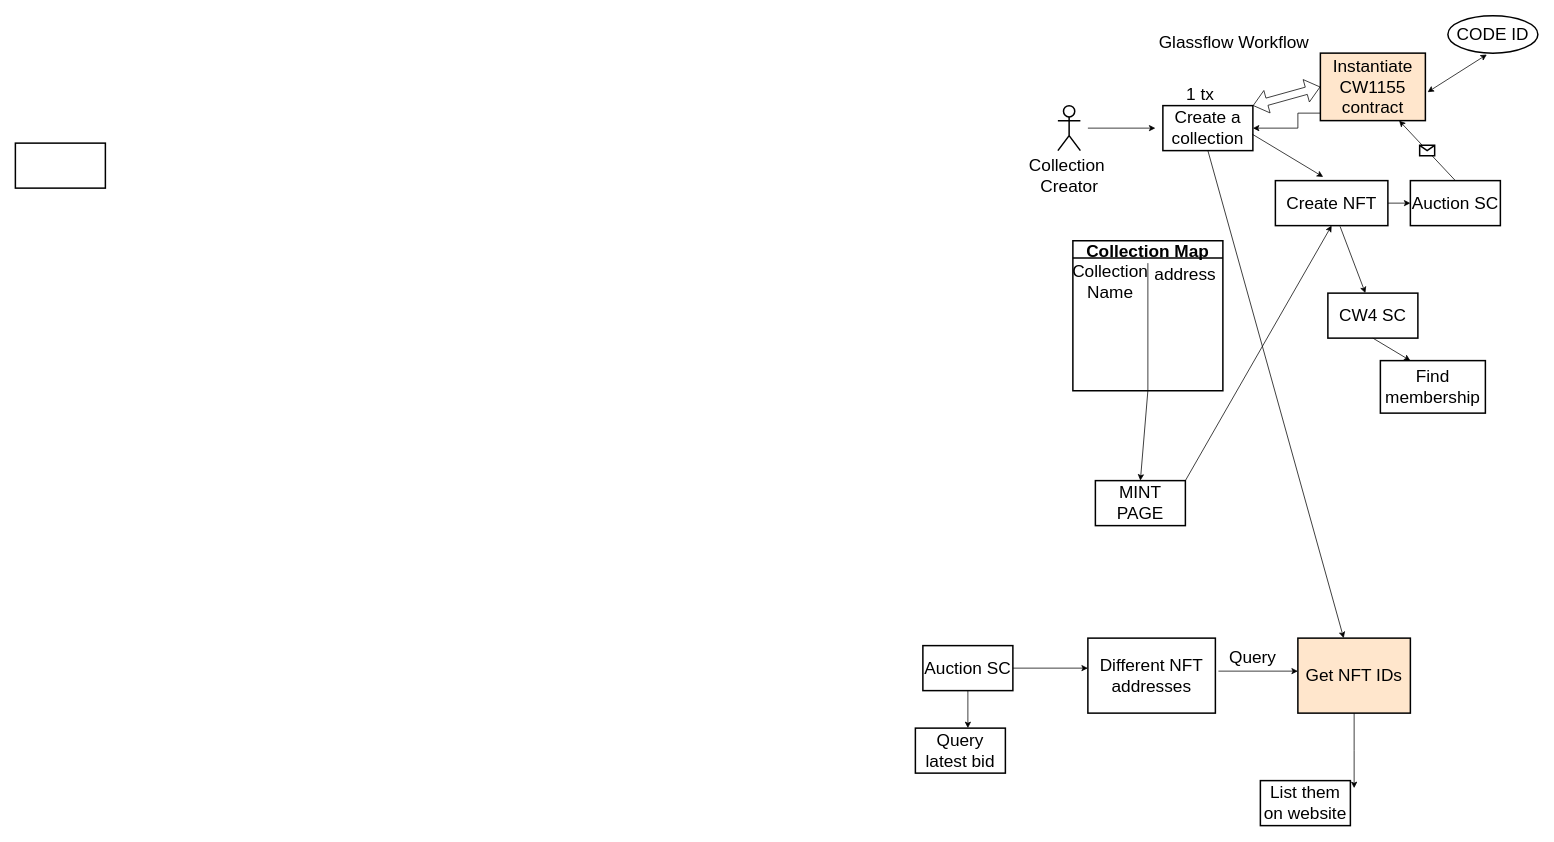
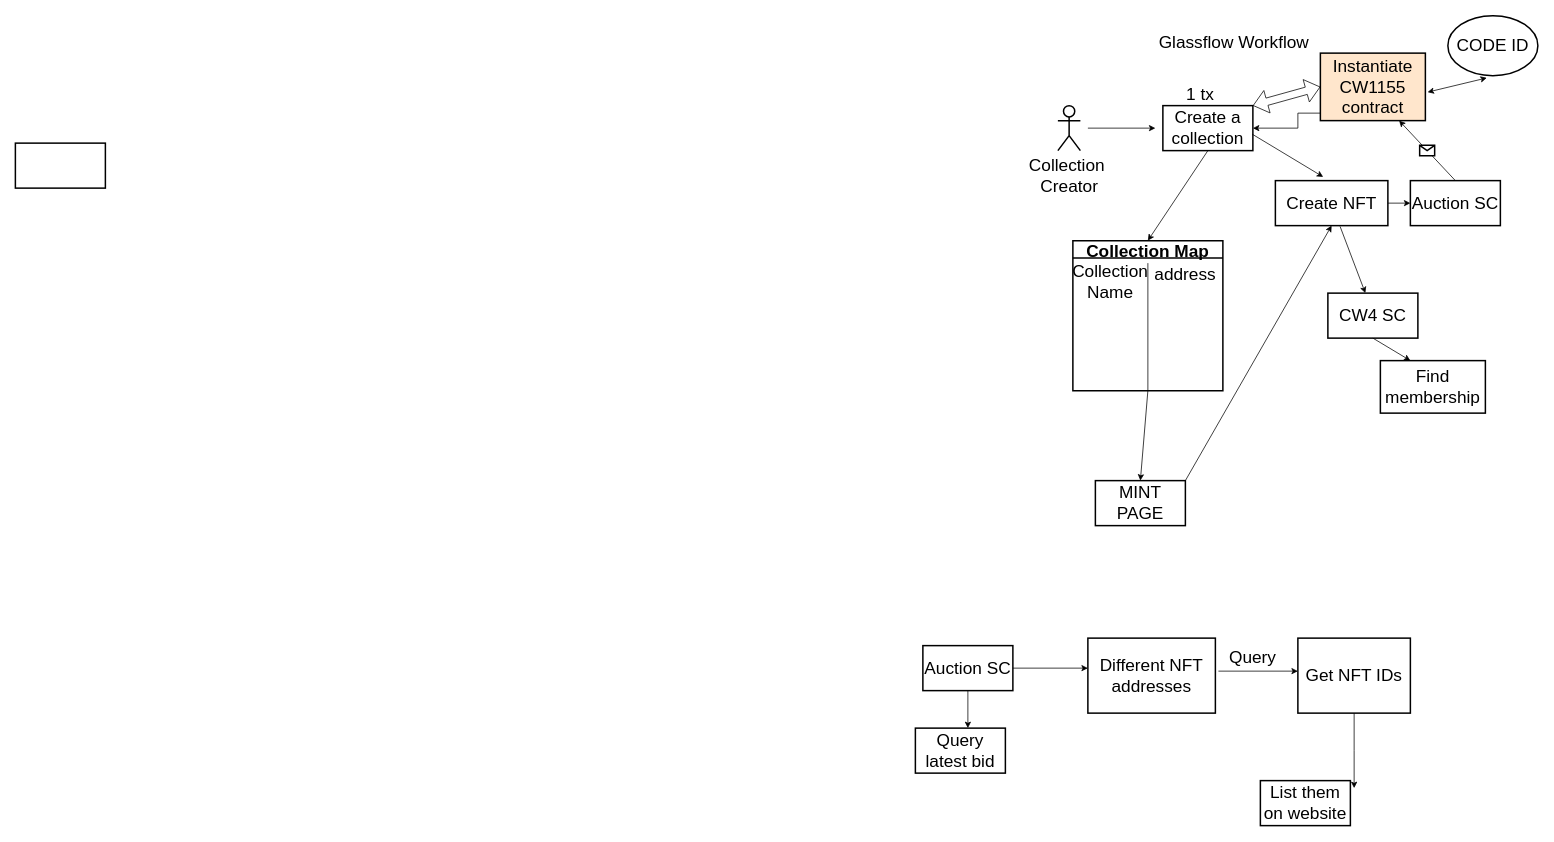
(1493, 34) -> (1493, 45)
(1275, 391) -> (1179, 193)
(1354, 675) -> (1354, 675)
